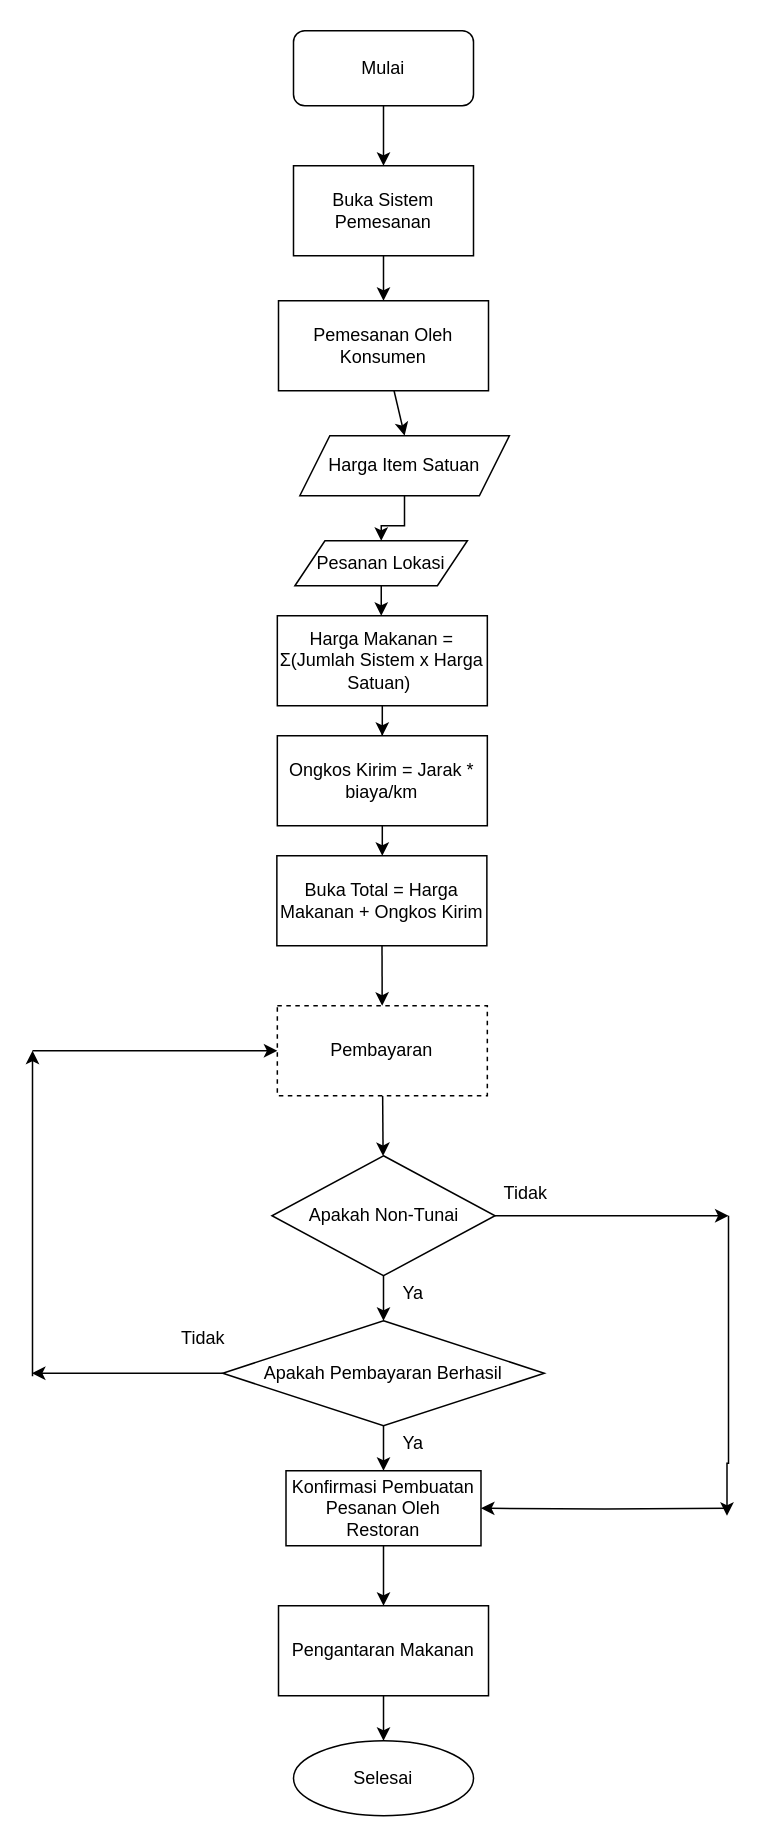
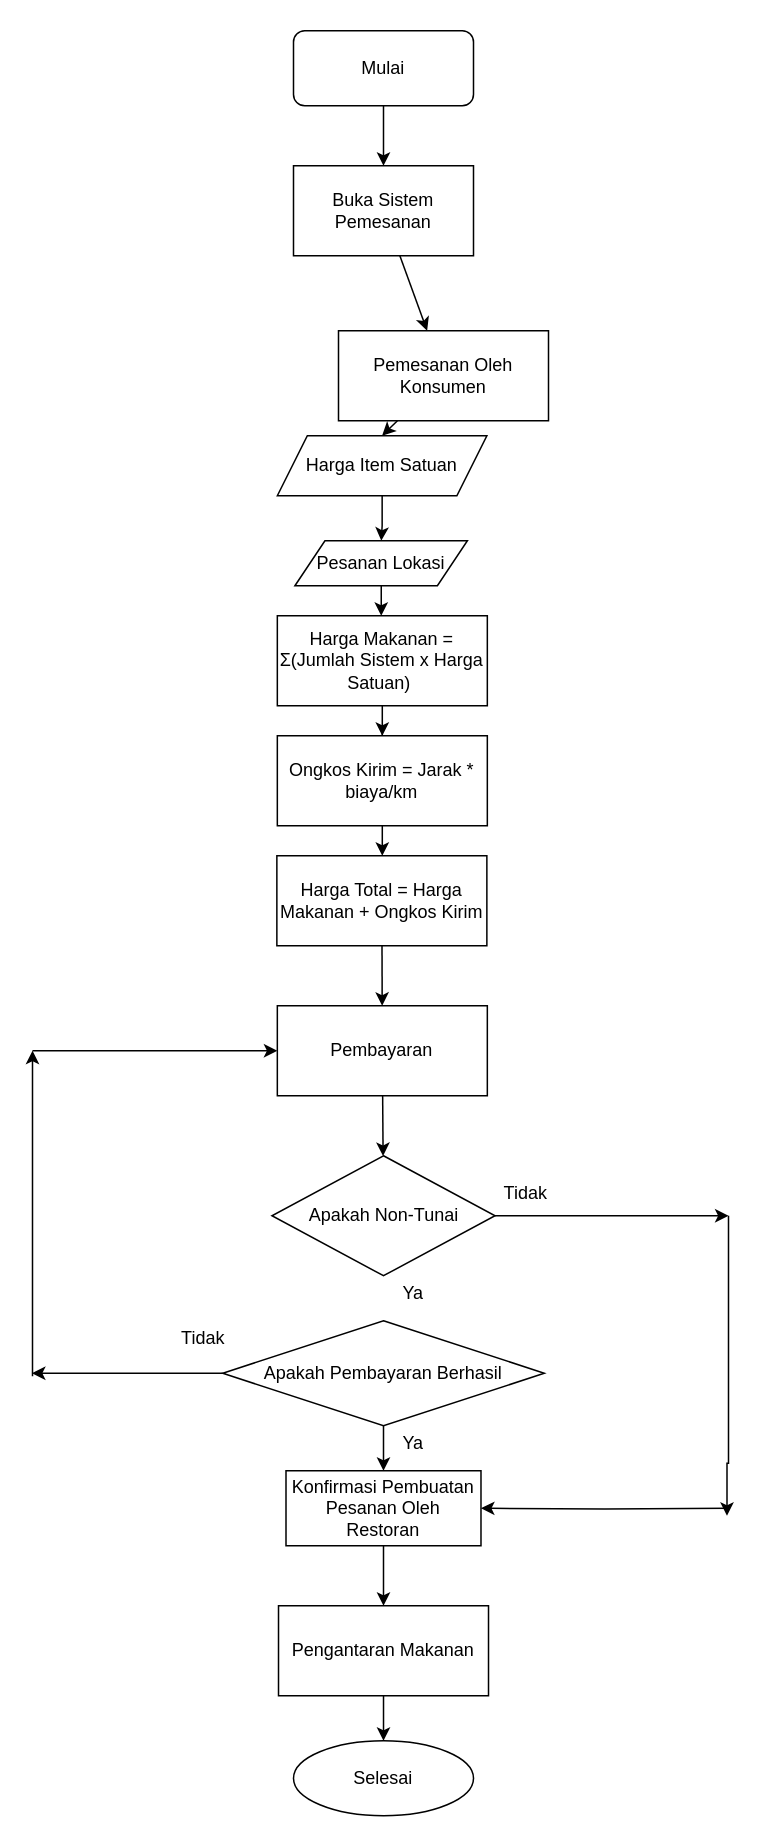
(383, 346) -> (443, 376)
(404, 466) -> (382, 466)
(382, 901) -> (382, 901)
(382, 1051) -> (382, 1051)
(383, 1304) -> none
